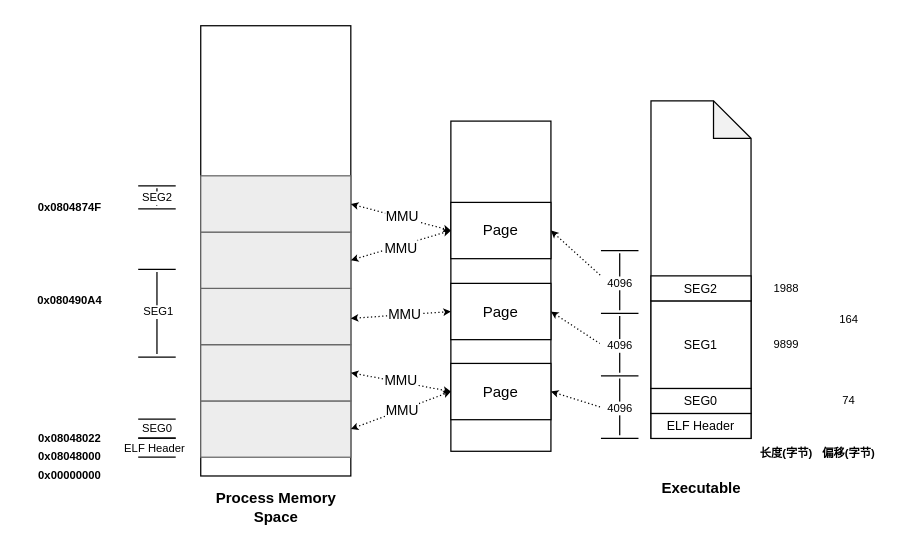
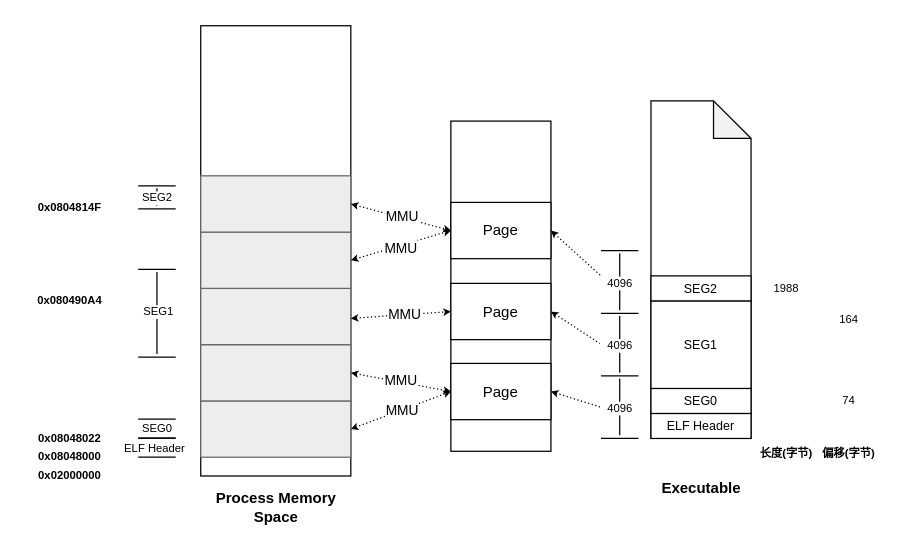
(70, 208) -> (70, 208)
(786, 344) -> none
(70, 476) -> (70, 476)
